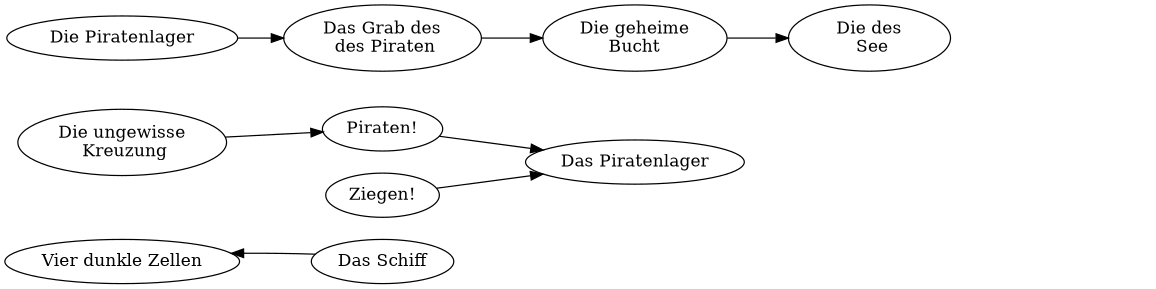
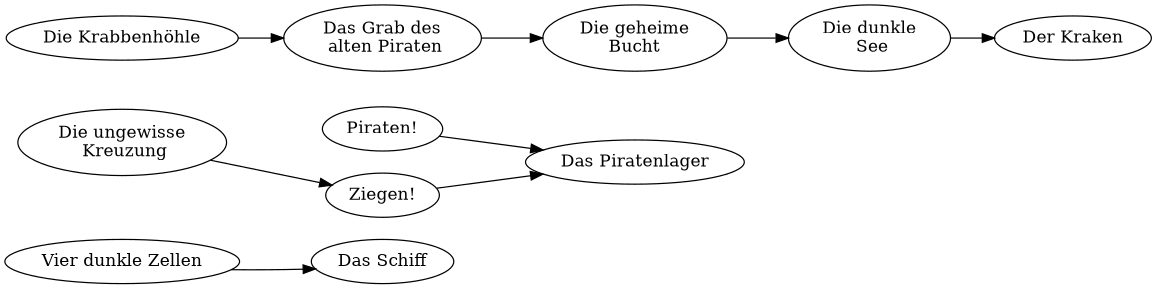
(122, 38) -> (122, 38)
(383, 38) -> (383, 38)
(869, 38) -> (869, 38)
none -> (1073, 38)
(268, 135) -> (265, 171)
(280, 253) -> (267, 270)
